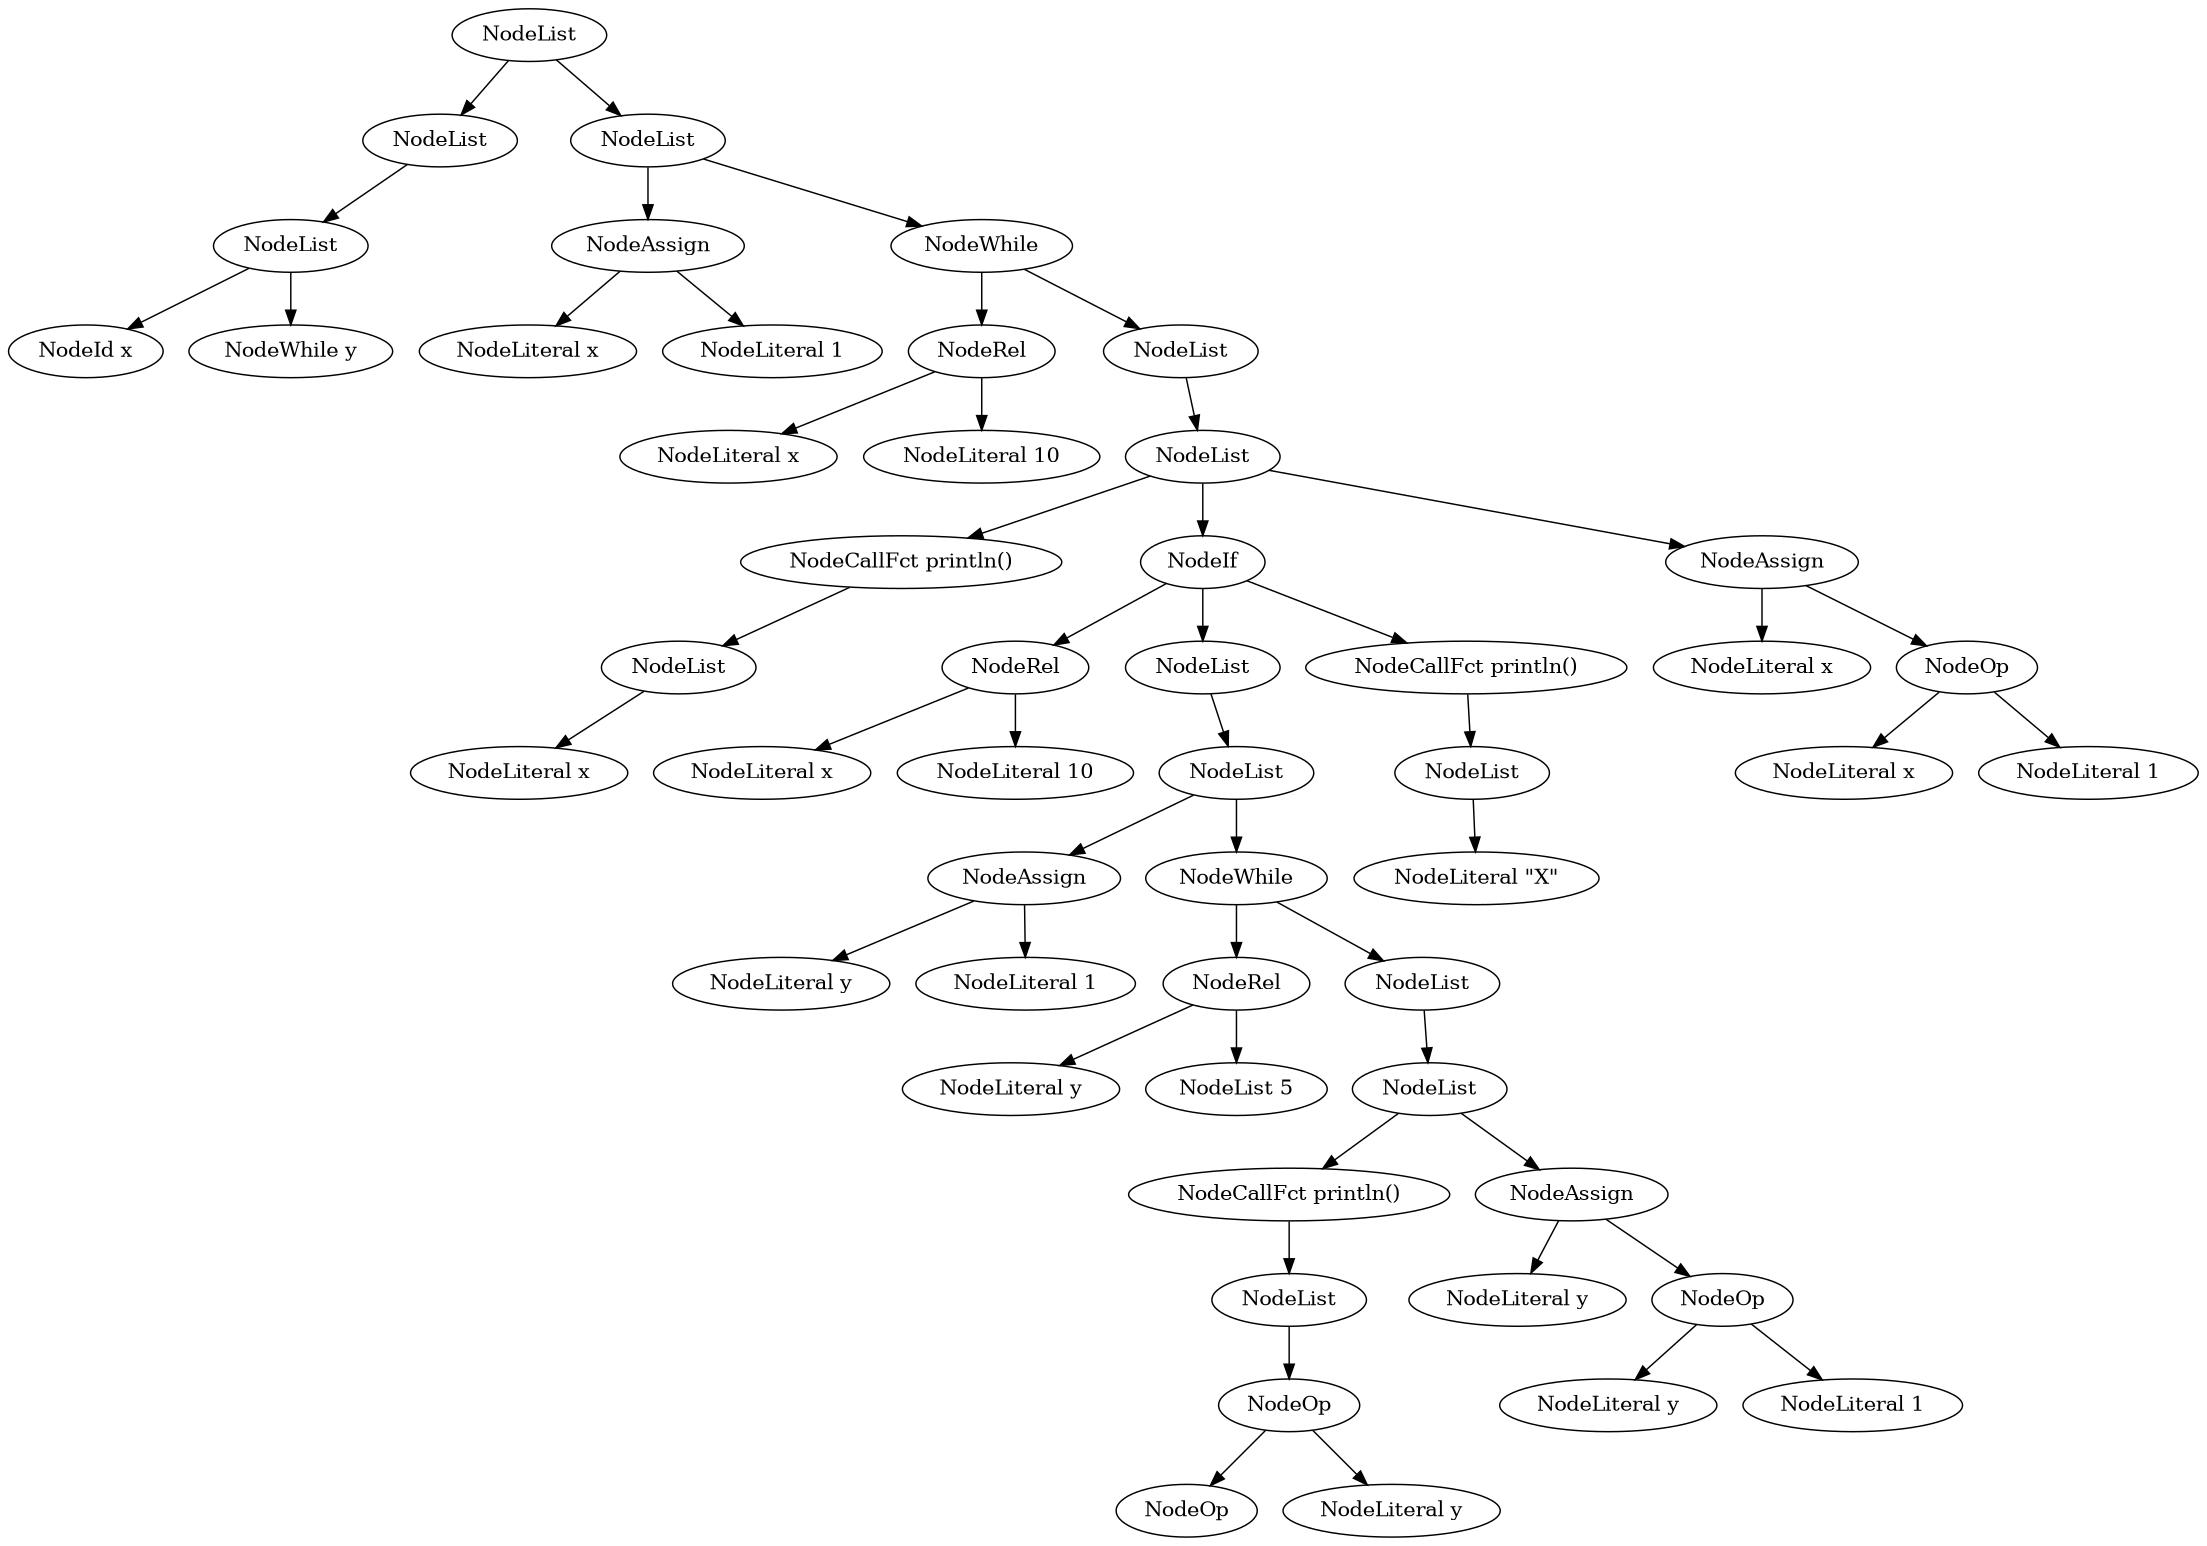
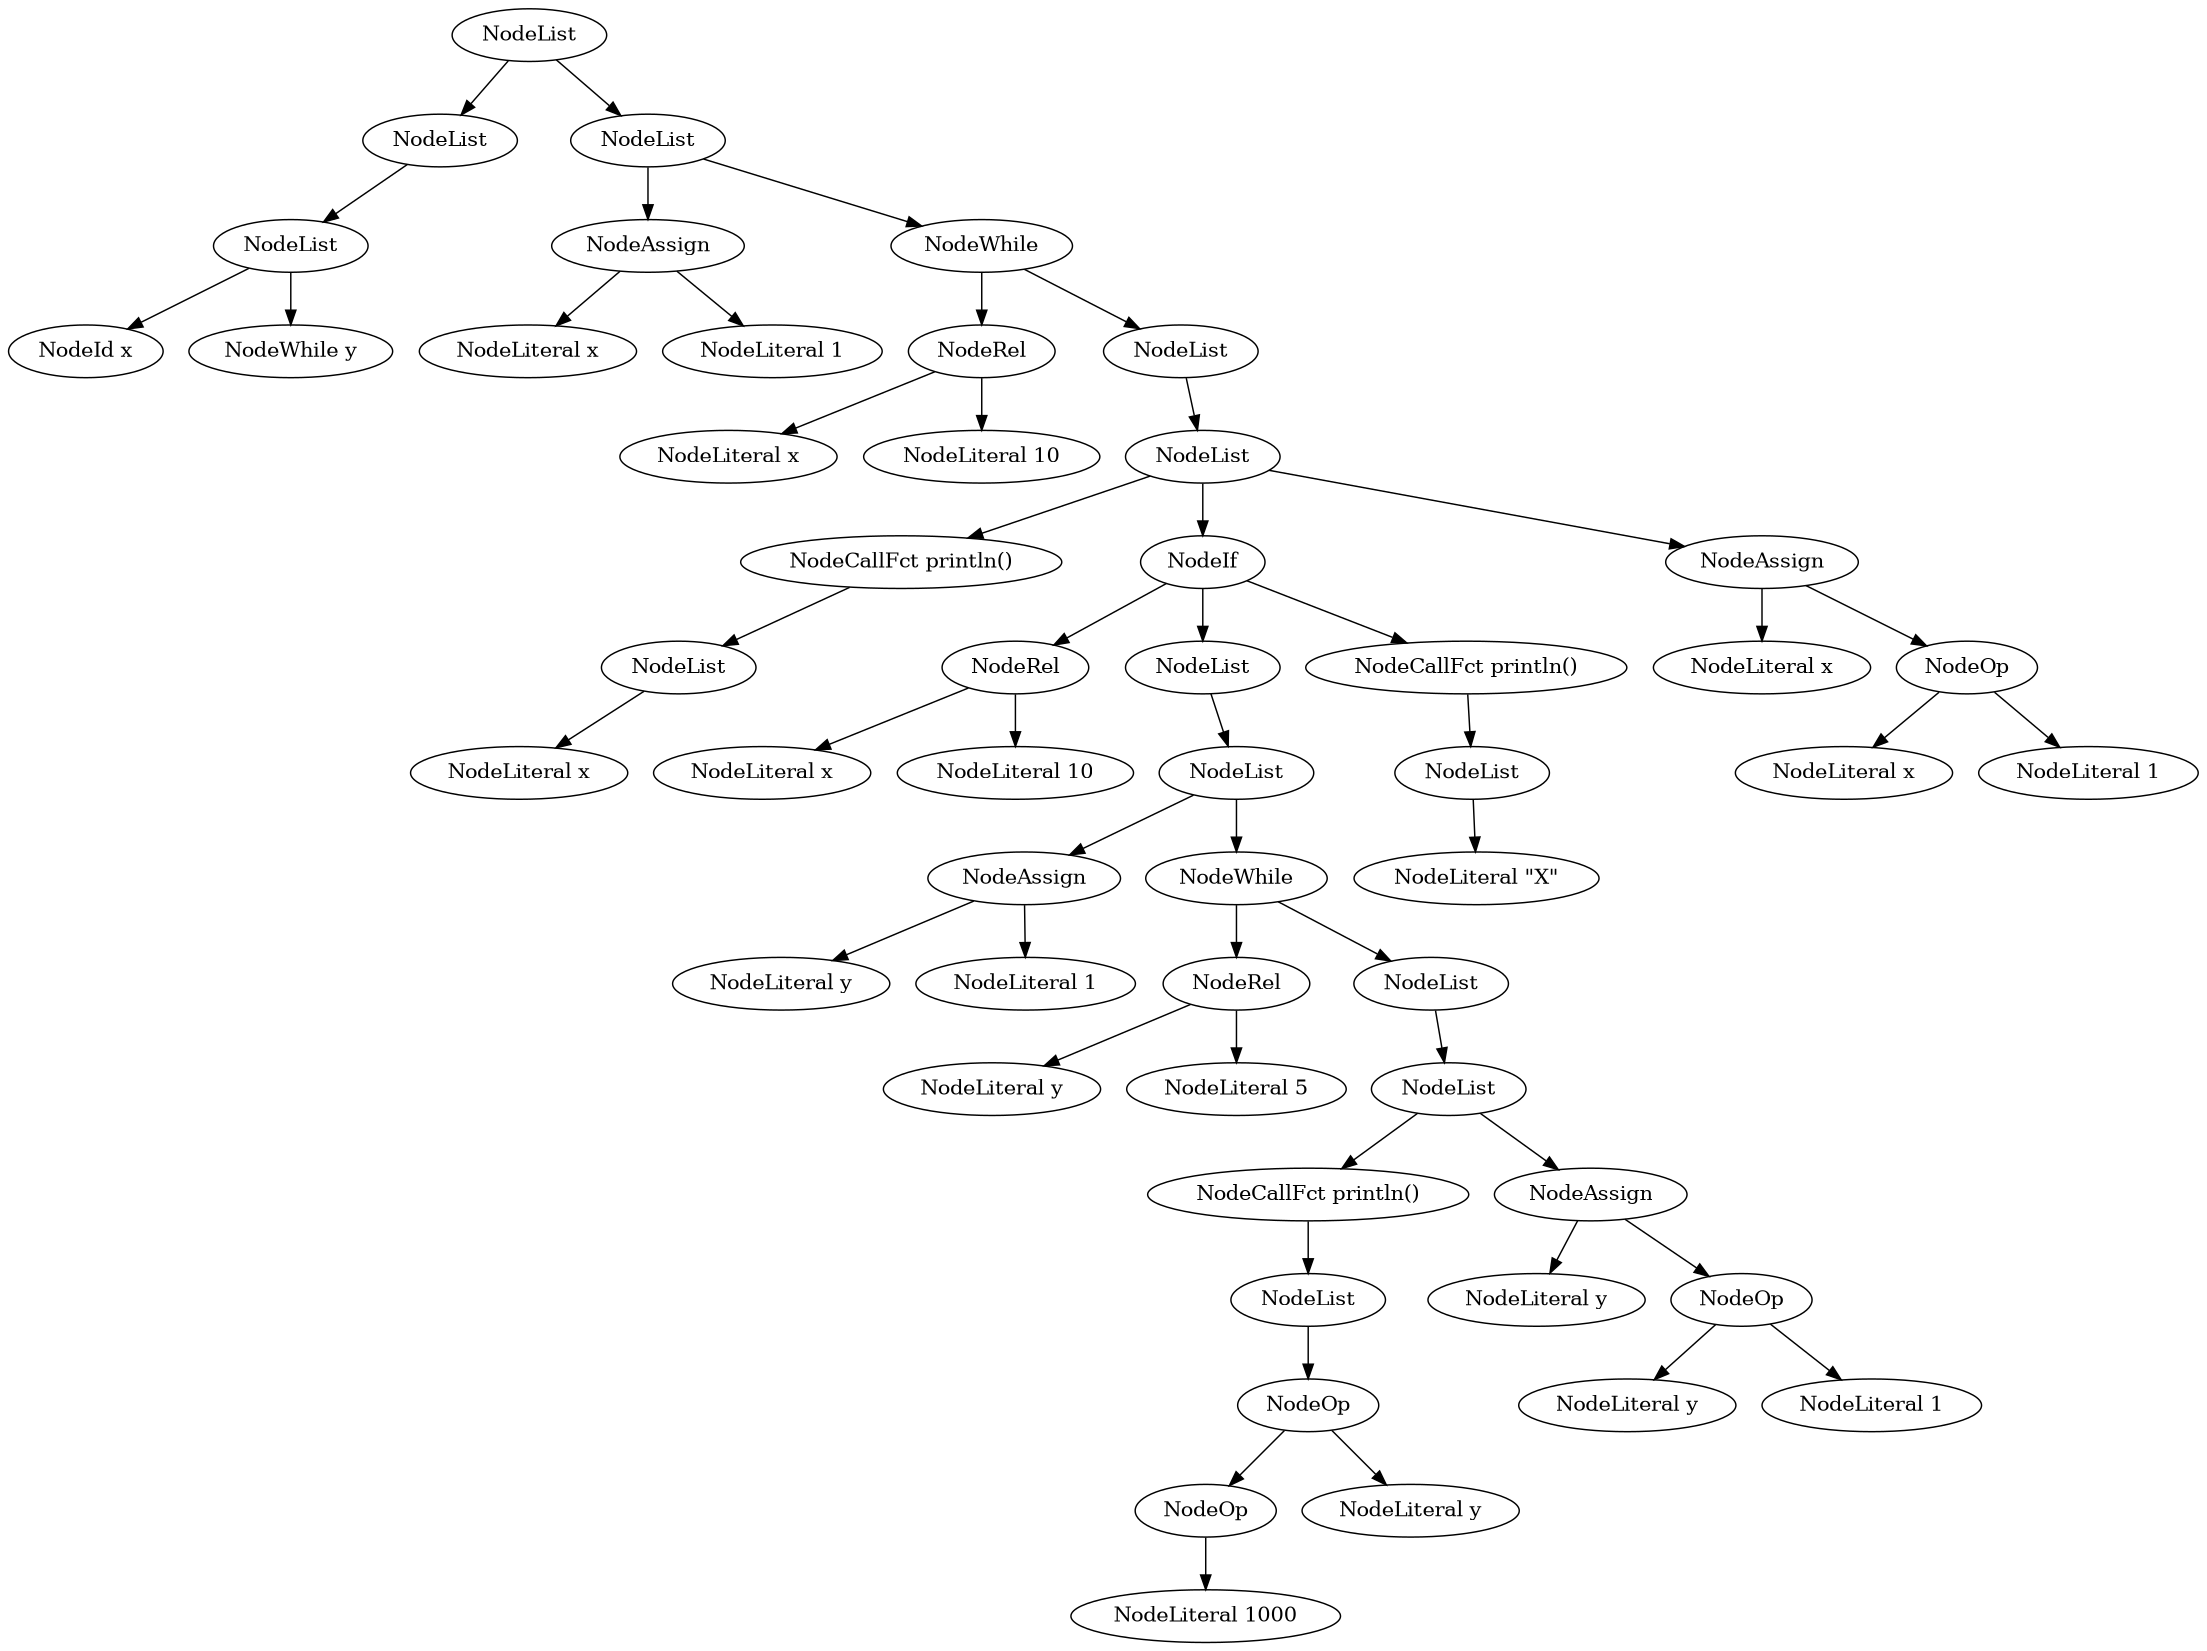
(1236, 1089) -> (1236, 1089)
none -> (1206, 1616)
